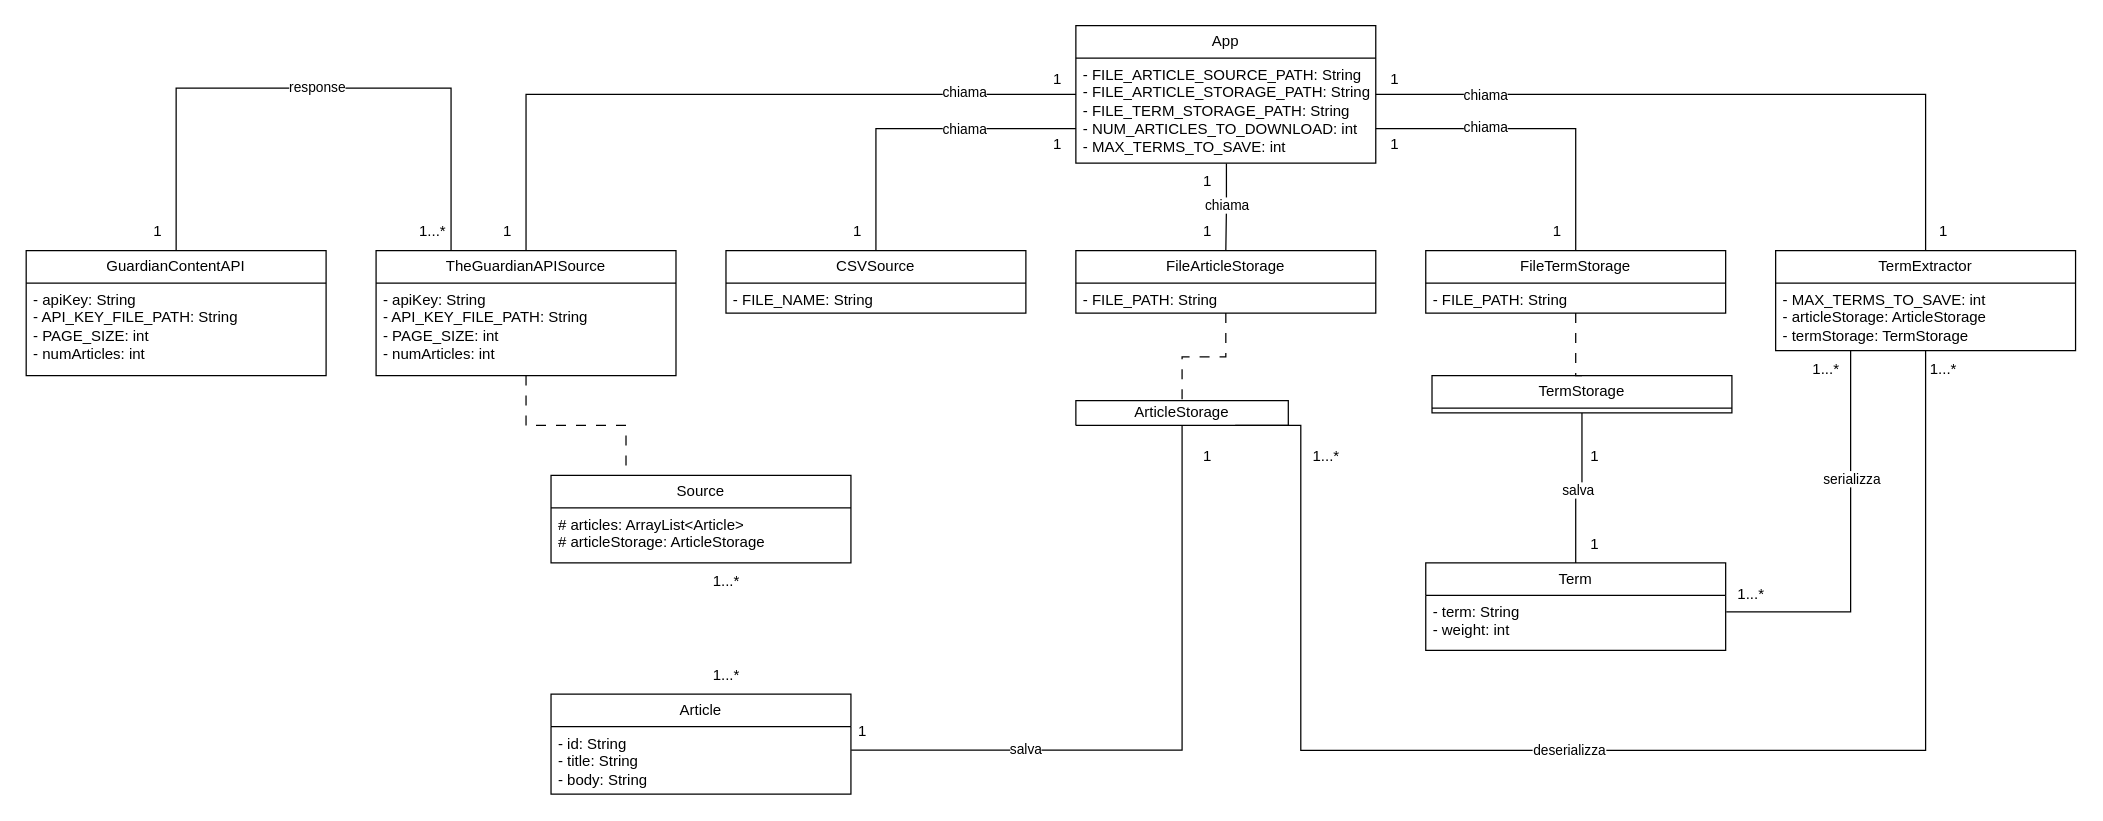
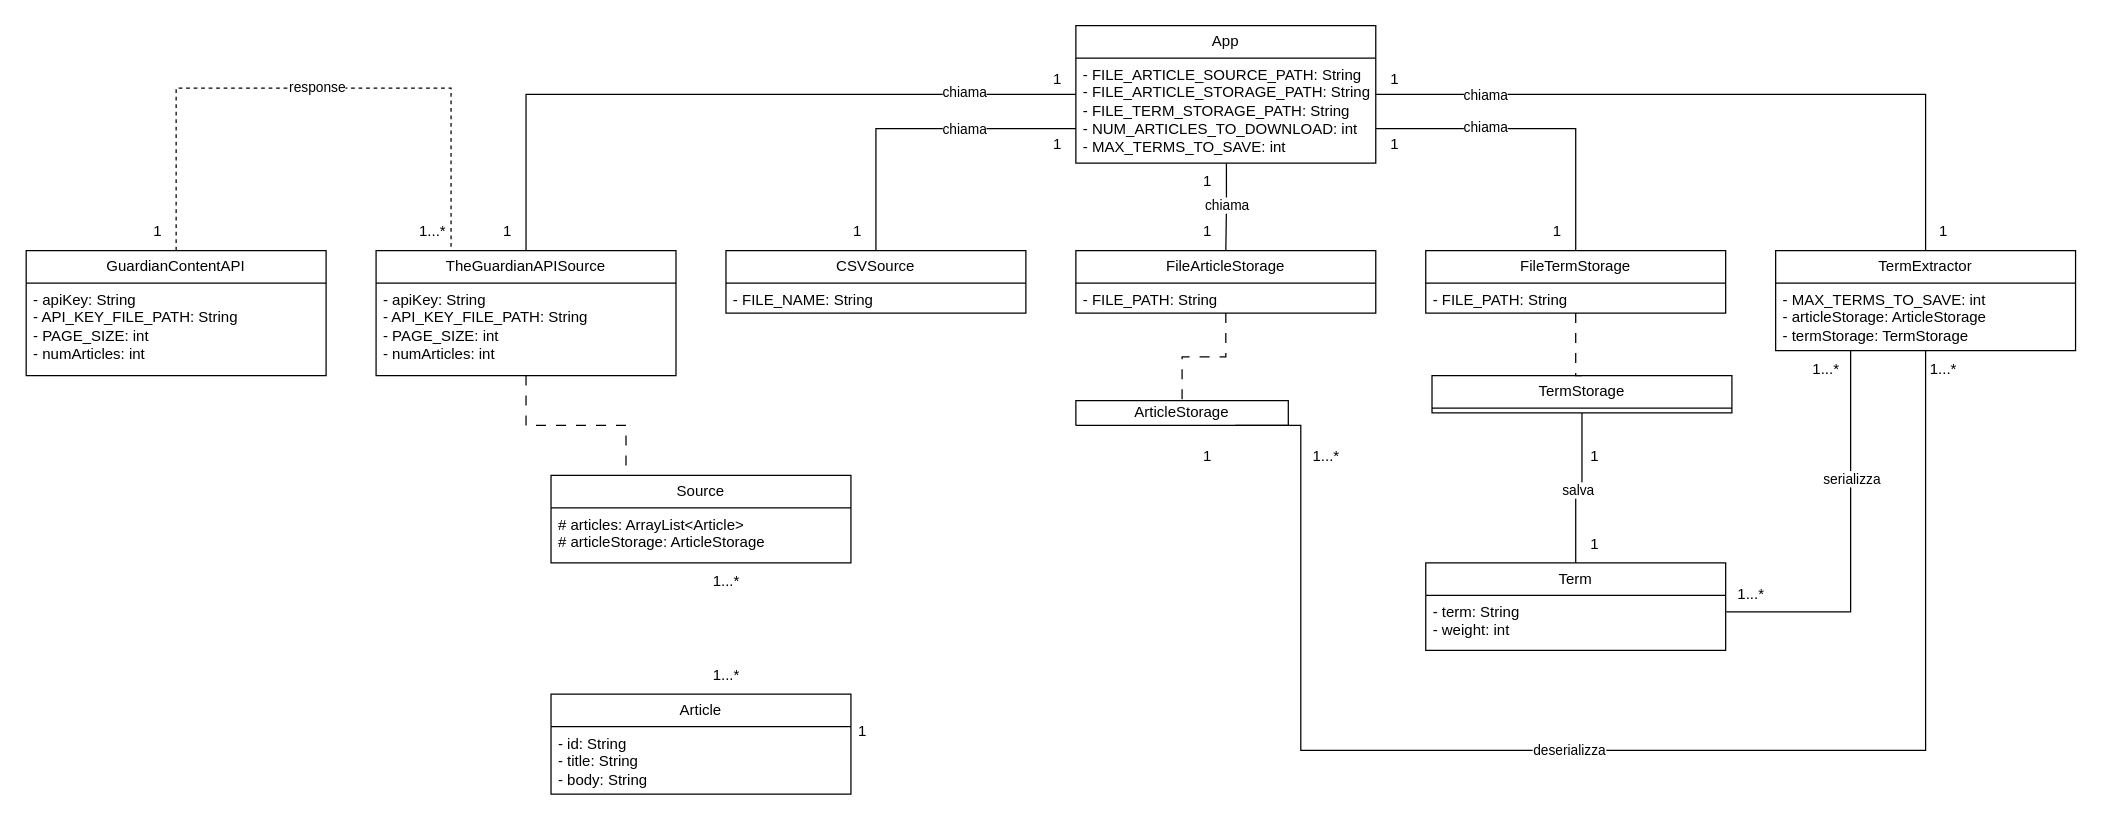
(176, 111) -> (176, 111)
(1179, 750) -> none
